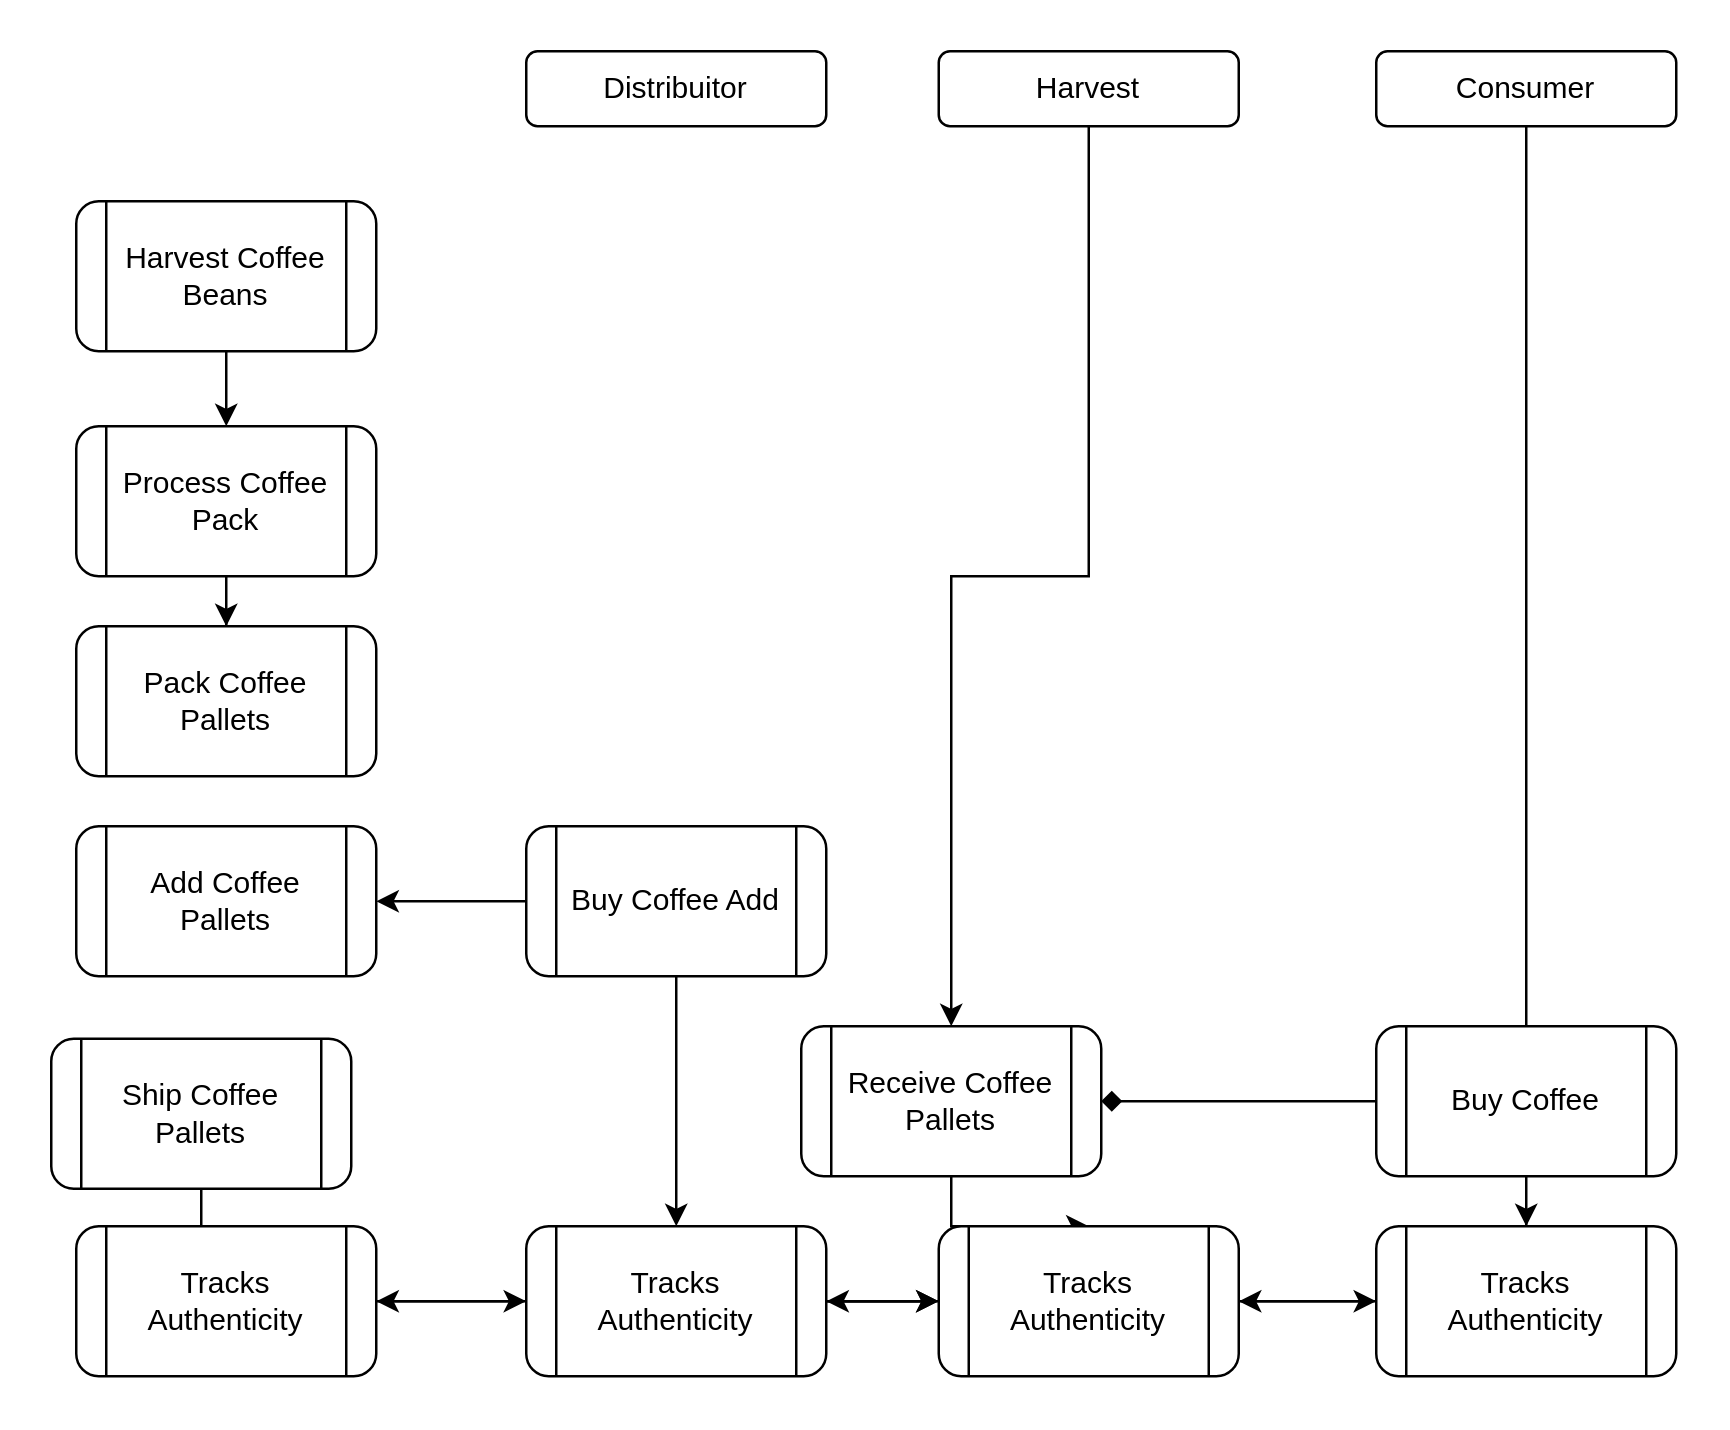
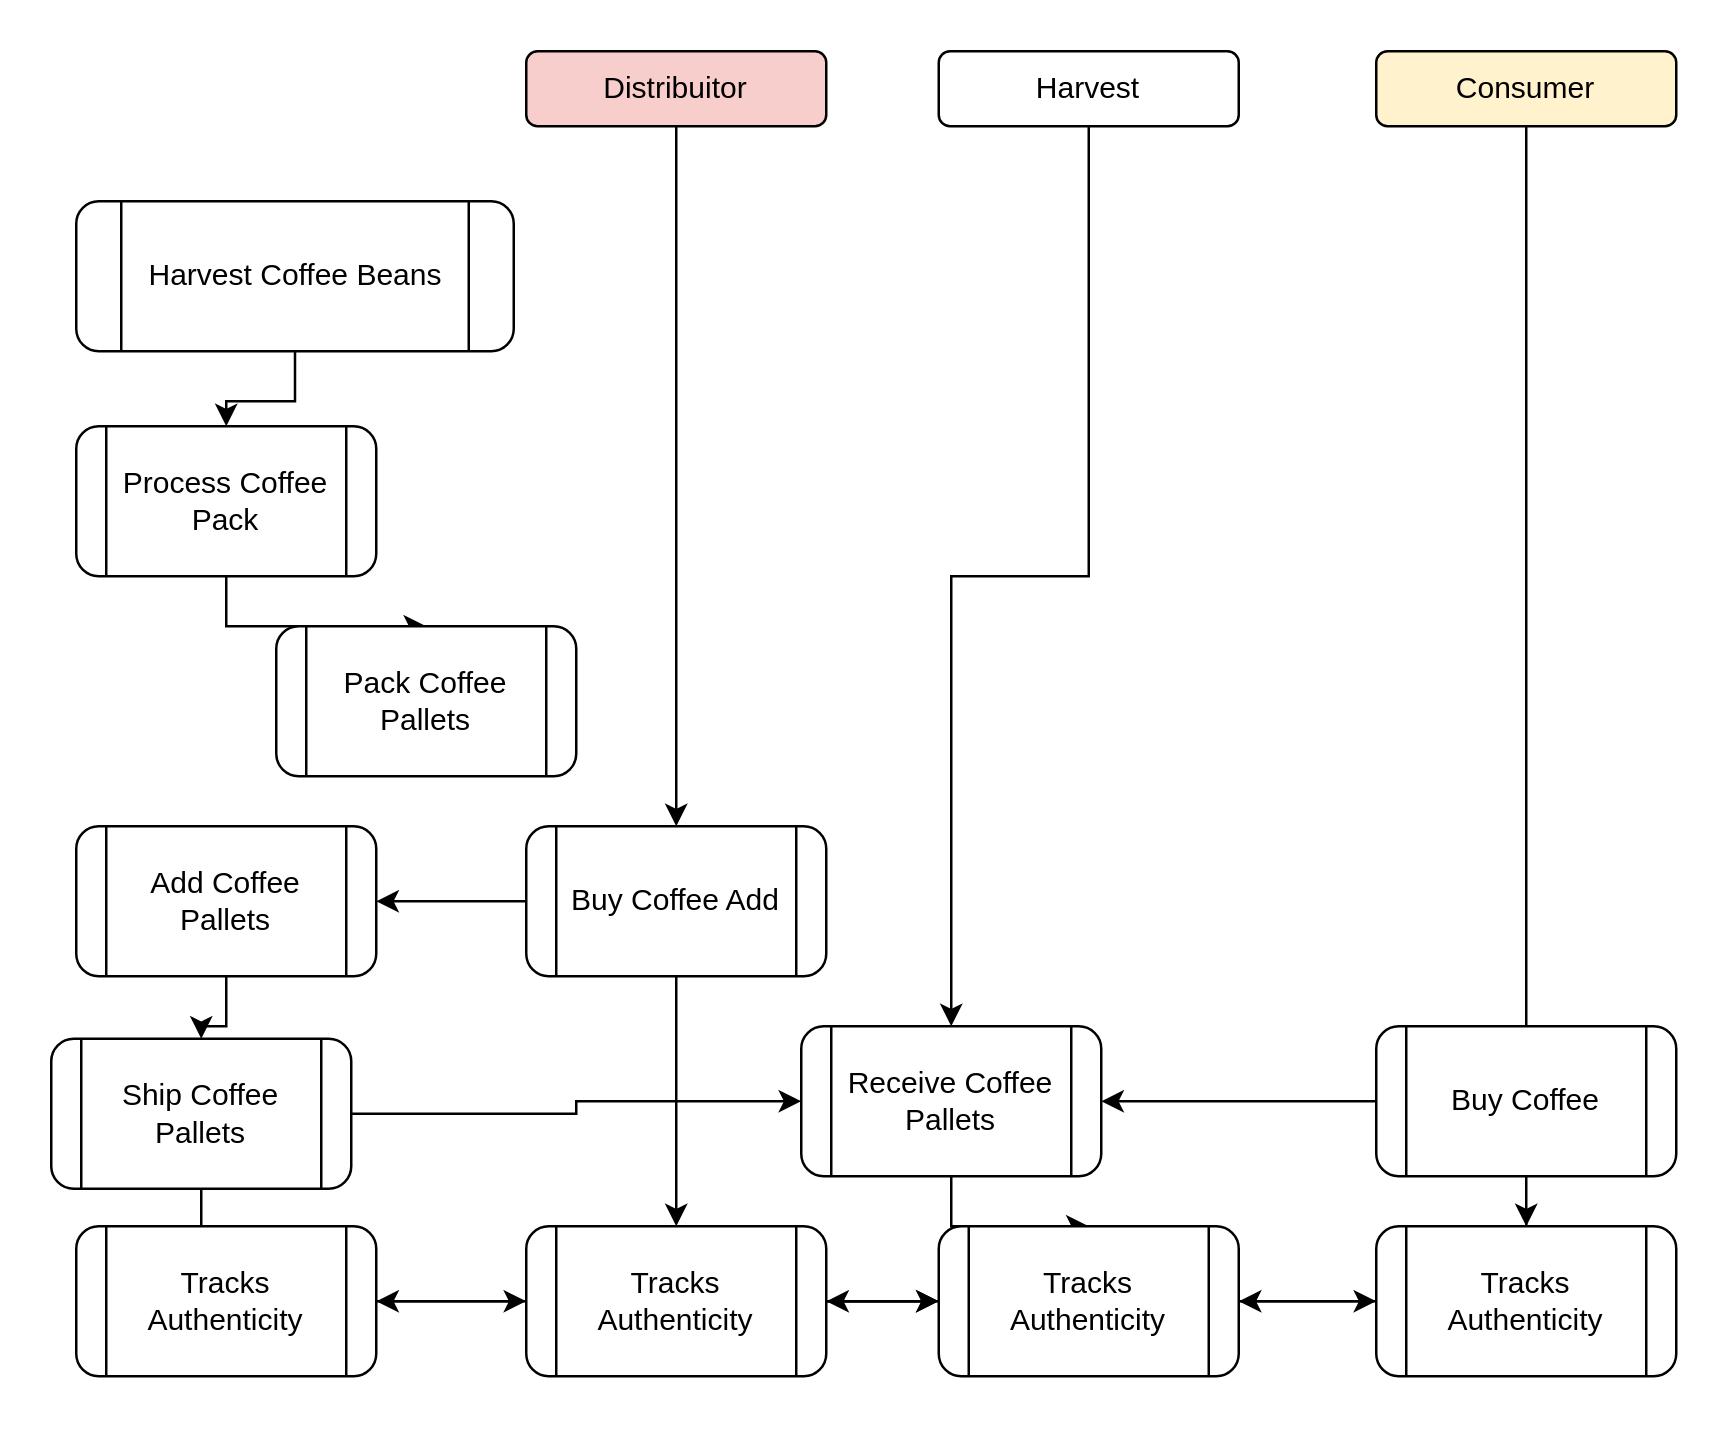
(676, 89) -> (676, 89)
(1526, 89) -> (1526, 89)
(226, 276) -> (295, 276)
none -> (676, 468)
(226, 701) -> (426, 701)
none -> (226, 1015)
(1122, 1101) -> (1120, 1101)
none -> (517, 1114)
